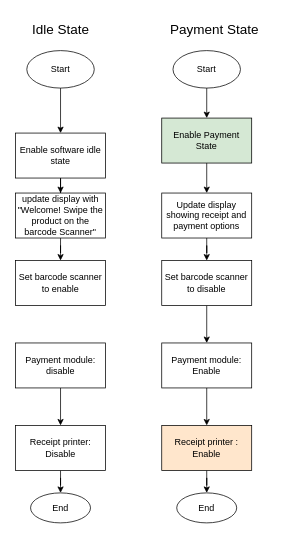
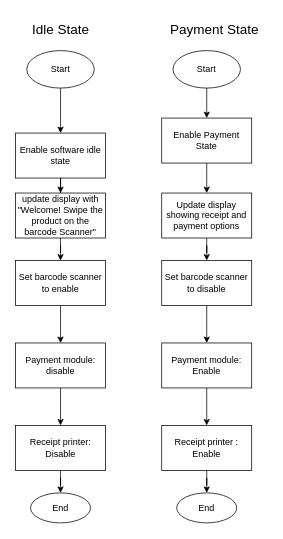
(207, 141) -> (207, 141)
none -> (60, 322)
(207, 448) -> (207, 448)
